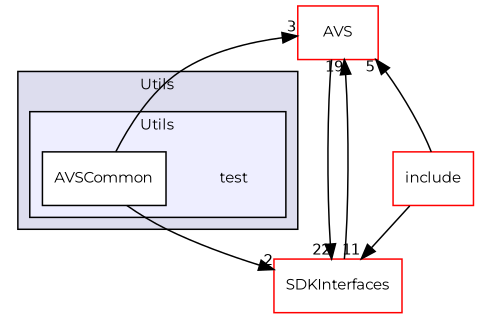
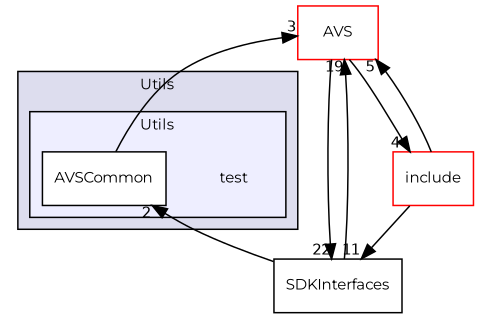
none -> (377, 98)
(191, 240) -> (218, 240)
(338, 286) -> (338, 286)
